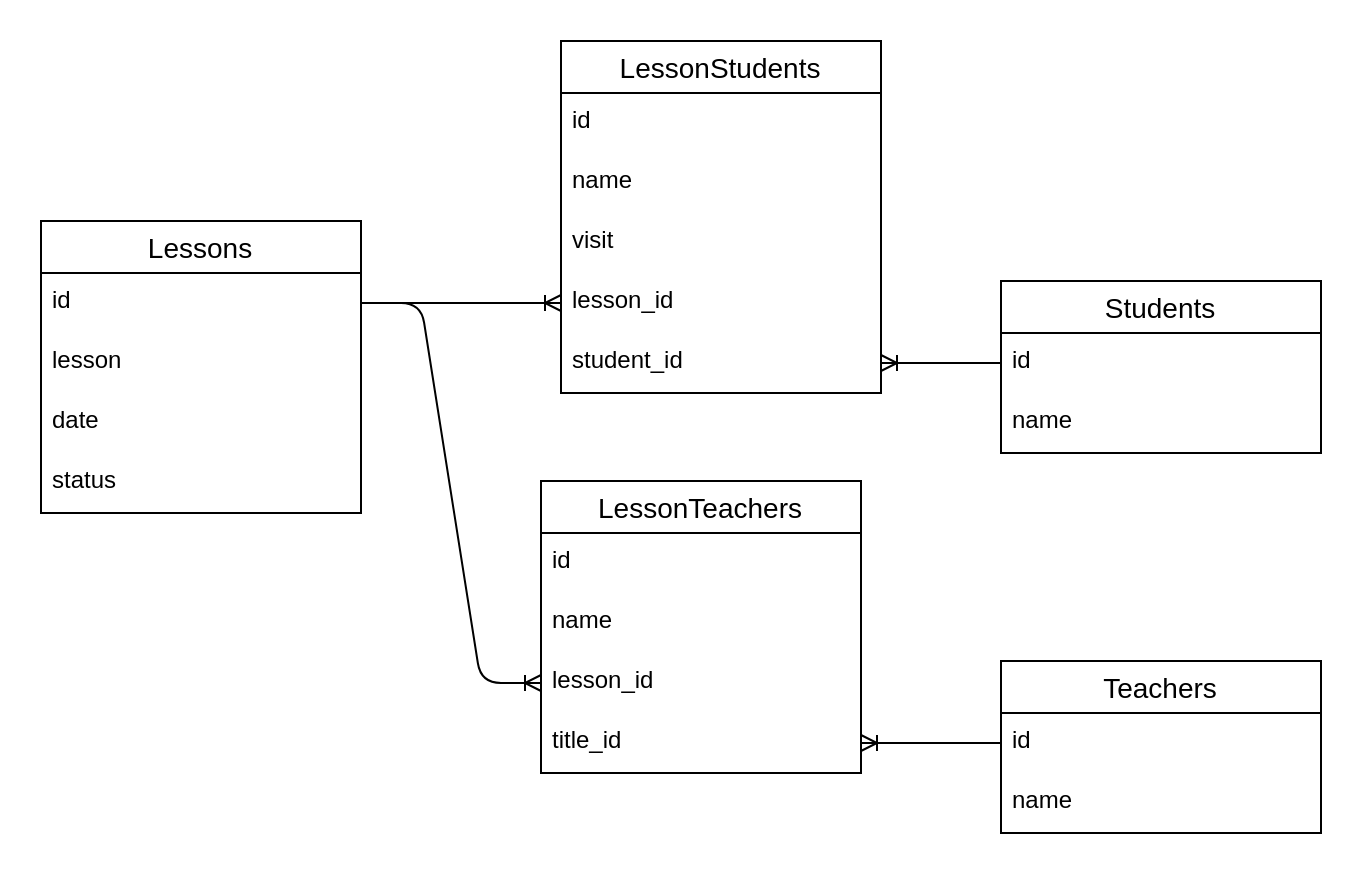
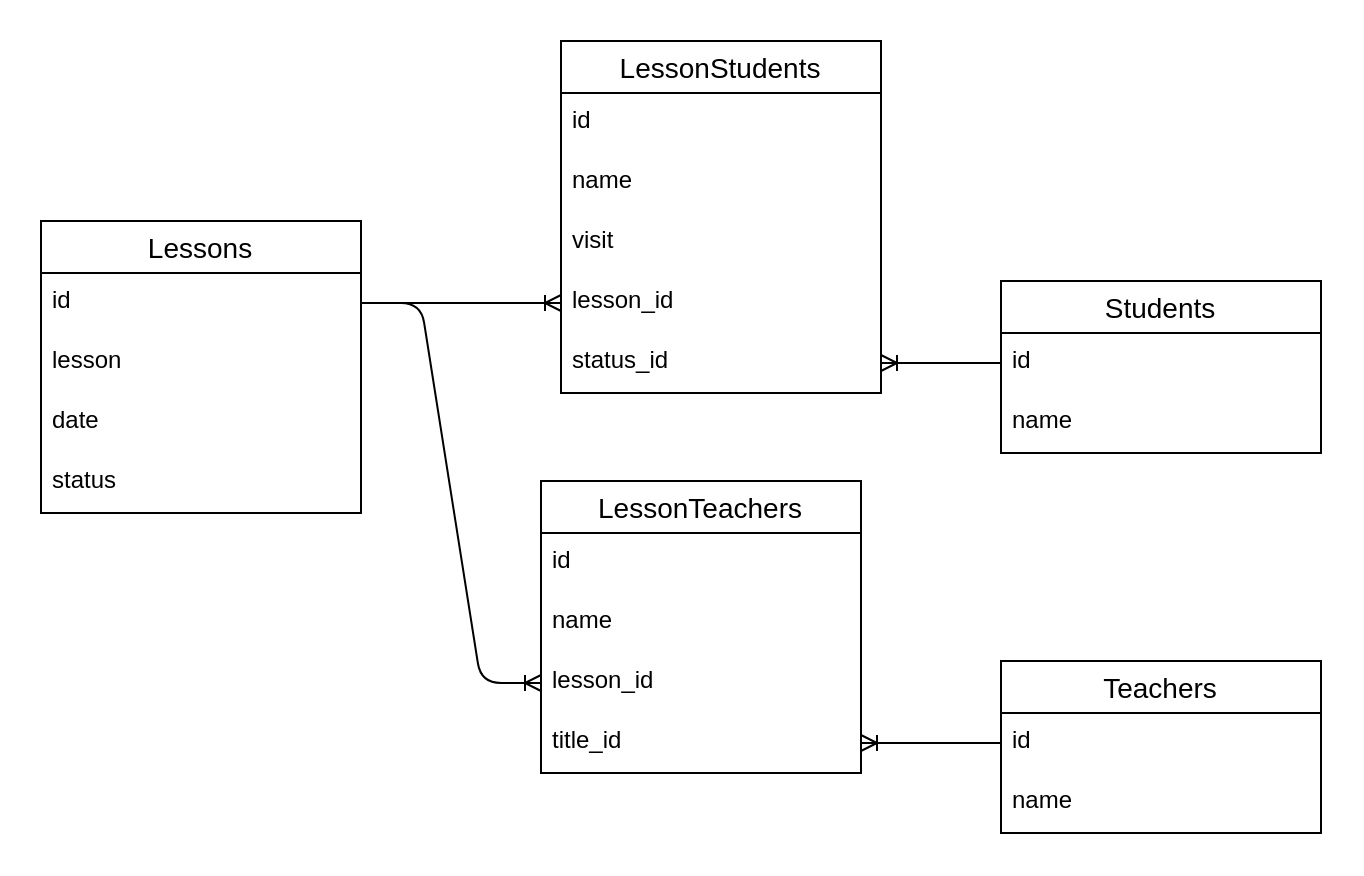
(636, 360) -> (629, 360)
